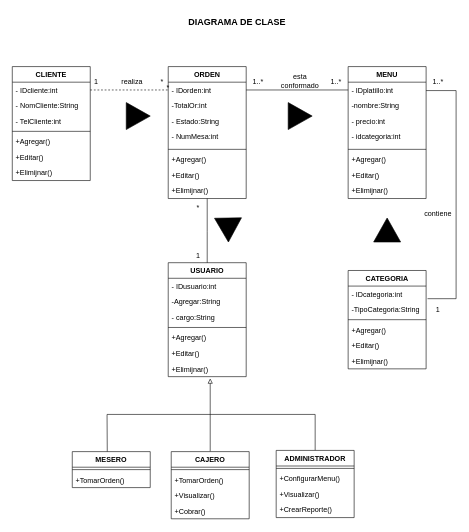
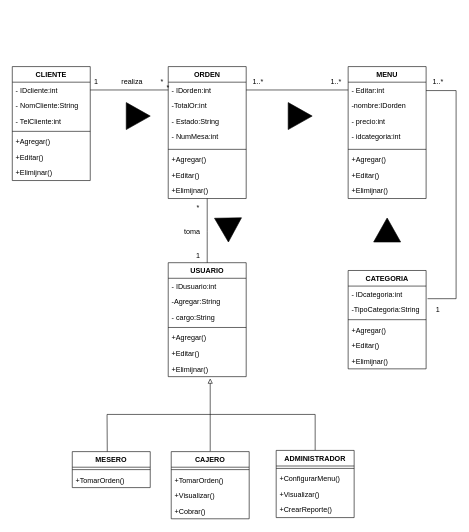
(237, 21) -> none
(300, 81) -> none
(129, 90) -> (129, 90)
(377, 90) -> (372, 90)
(378, 106) -> (381, 106)
(438, 213) -> none
none -> (192, 231)
